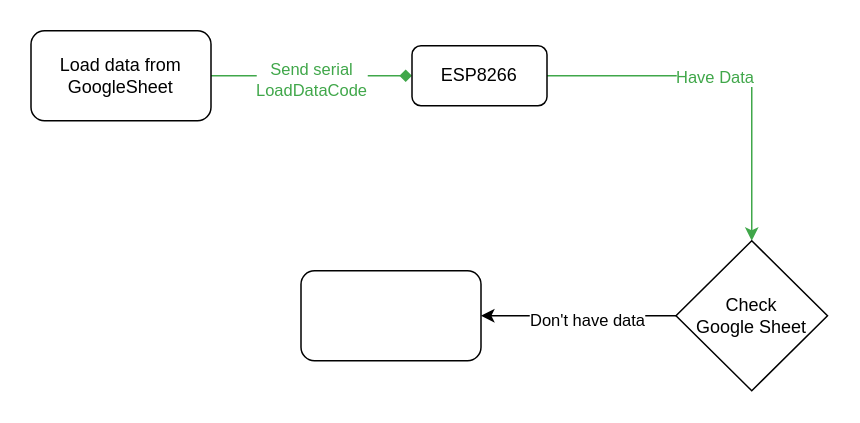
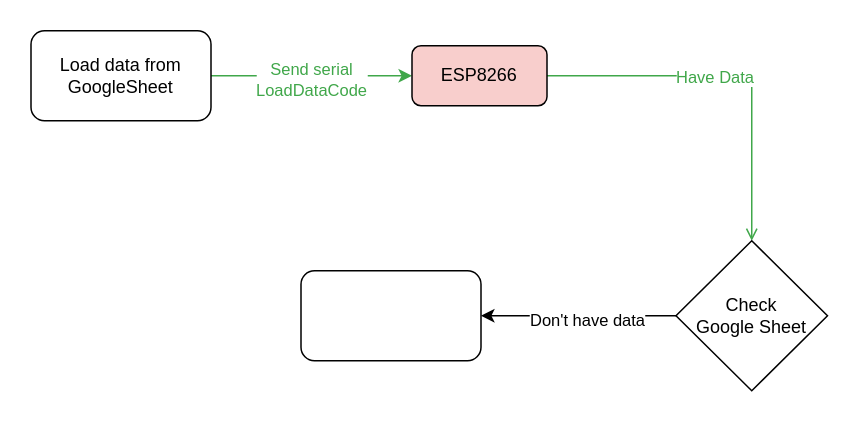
(399, 76) -> (400, 76)
(479, 76) -> (479, 76)
(752, 229) -> (752, 231)
